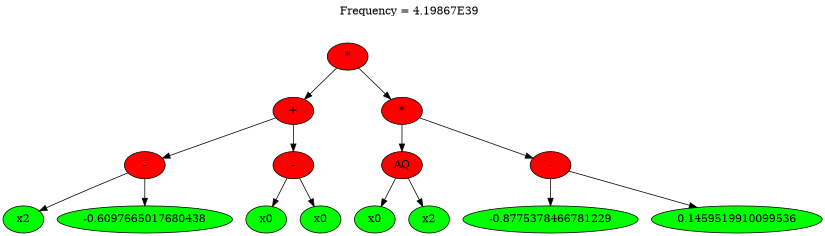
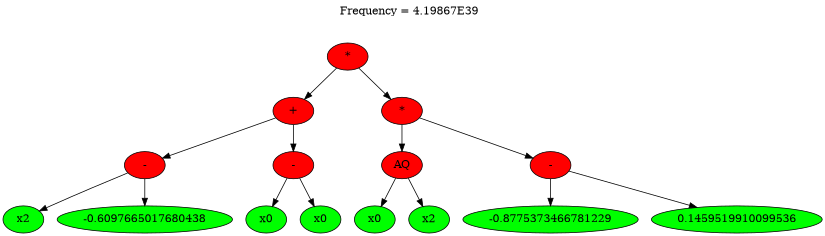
(551, 219) -> (551, 219)
